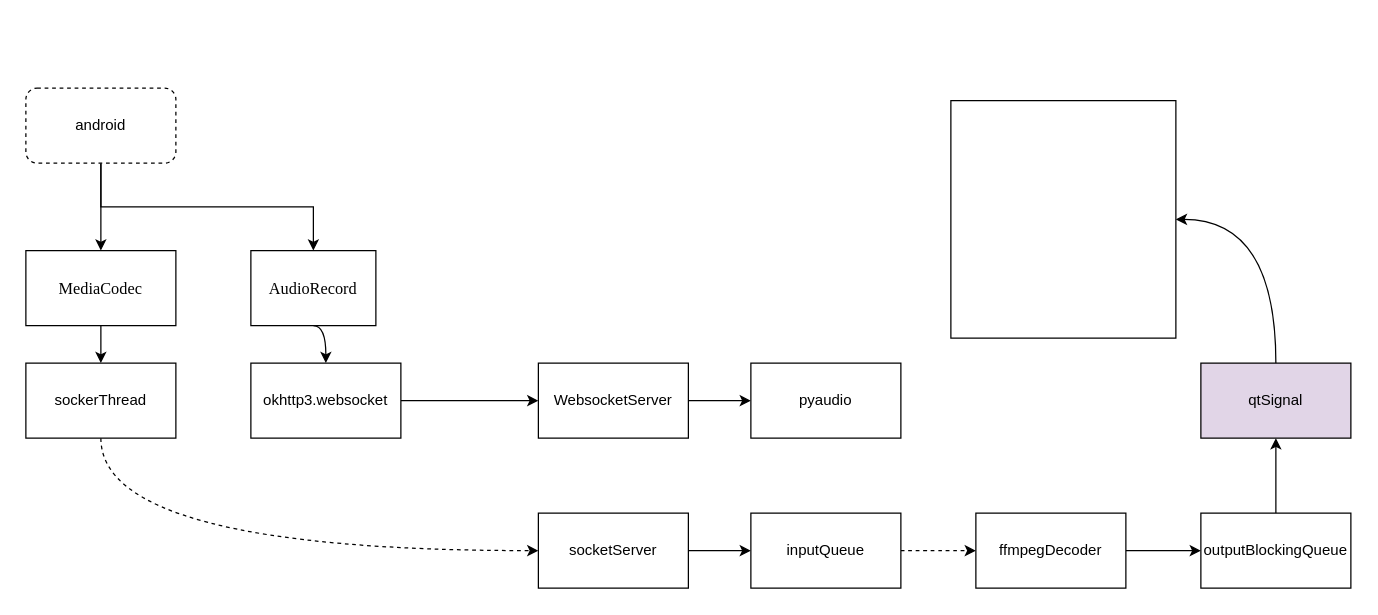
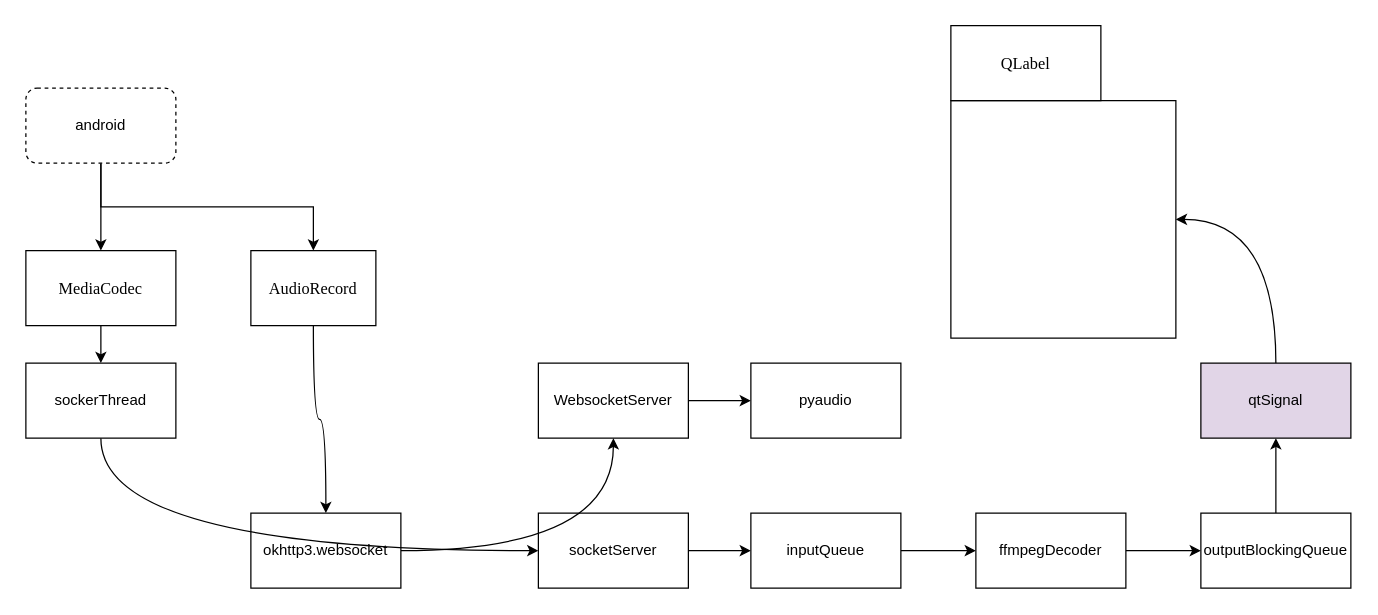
none -> (1026, 63)
(326, 401) -> (326, 551)
(245, 531) -> (245, 531)
(935, 551) -> (935, 551)
